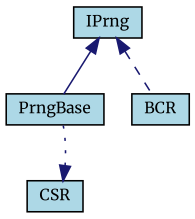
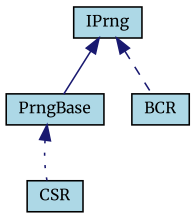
(65, 145) -> (45, 161)
